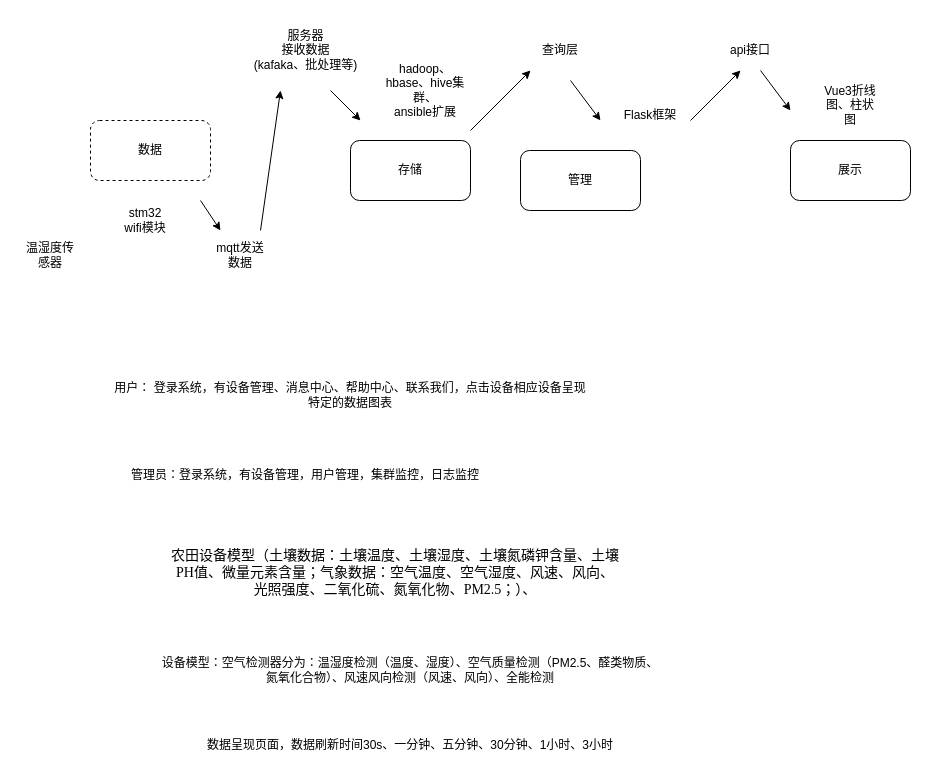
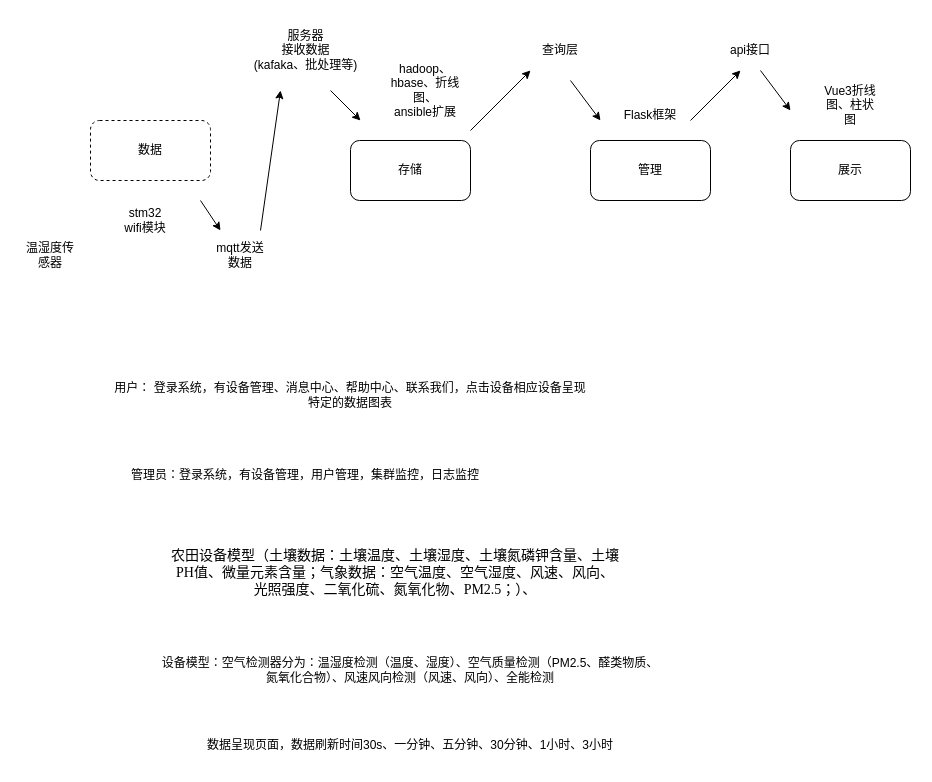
(426, 91) -> (426, 91)
(581, 181) -> (651, 171)
